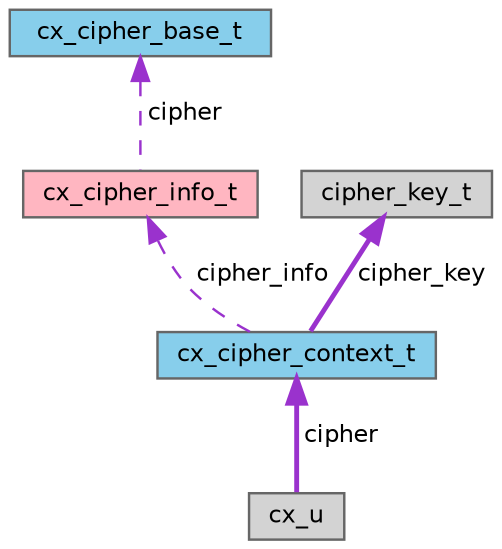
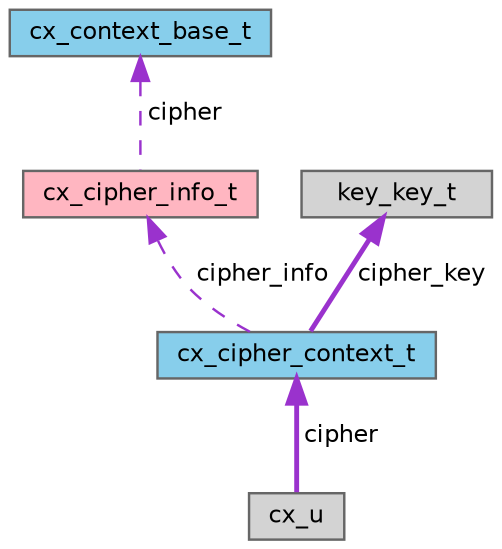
(140, 33) -> (140, 33)
(397, 194) -> (397, 194)
